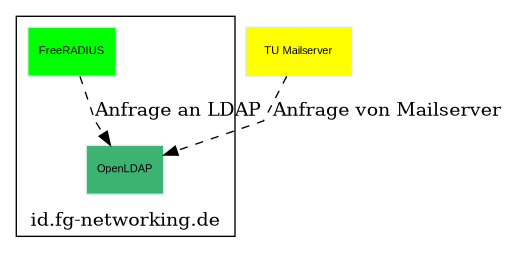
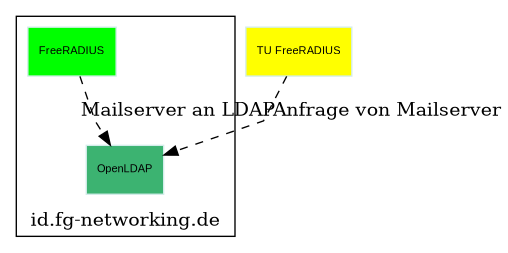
(299, 52) -> (299, 52)
(179, 111) -> (179, 111)
